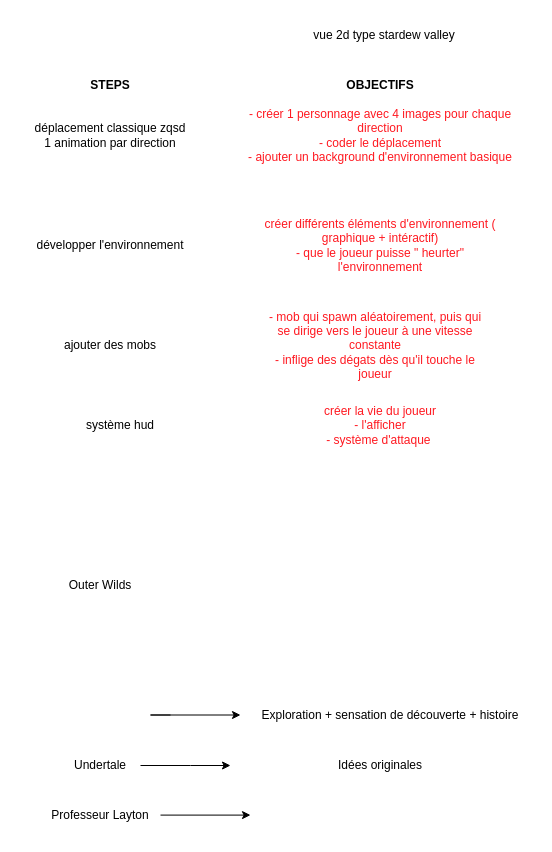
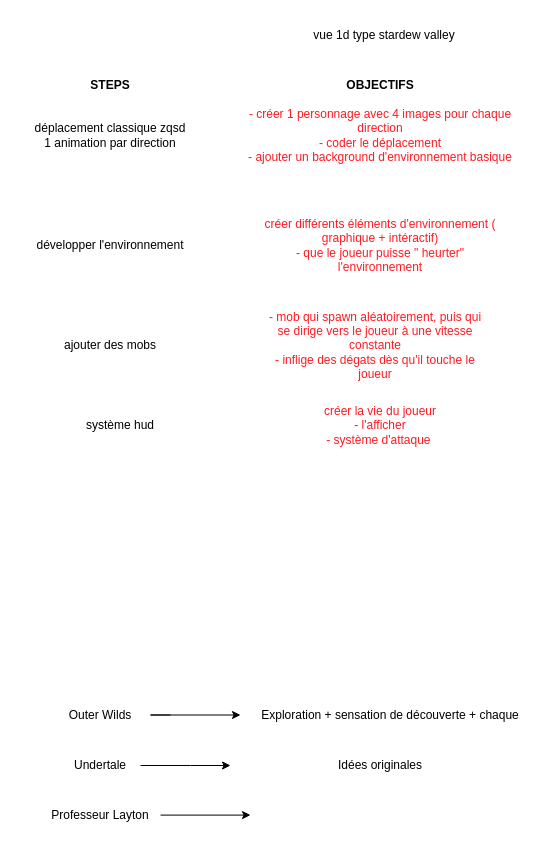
(385, 36) -> (385, 36)
(101, 586) -> (101, 716)
(391, 716) -> (391, 716)
